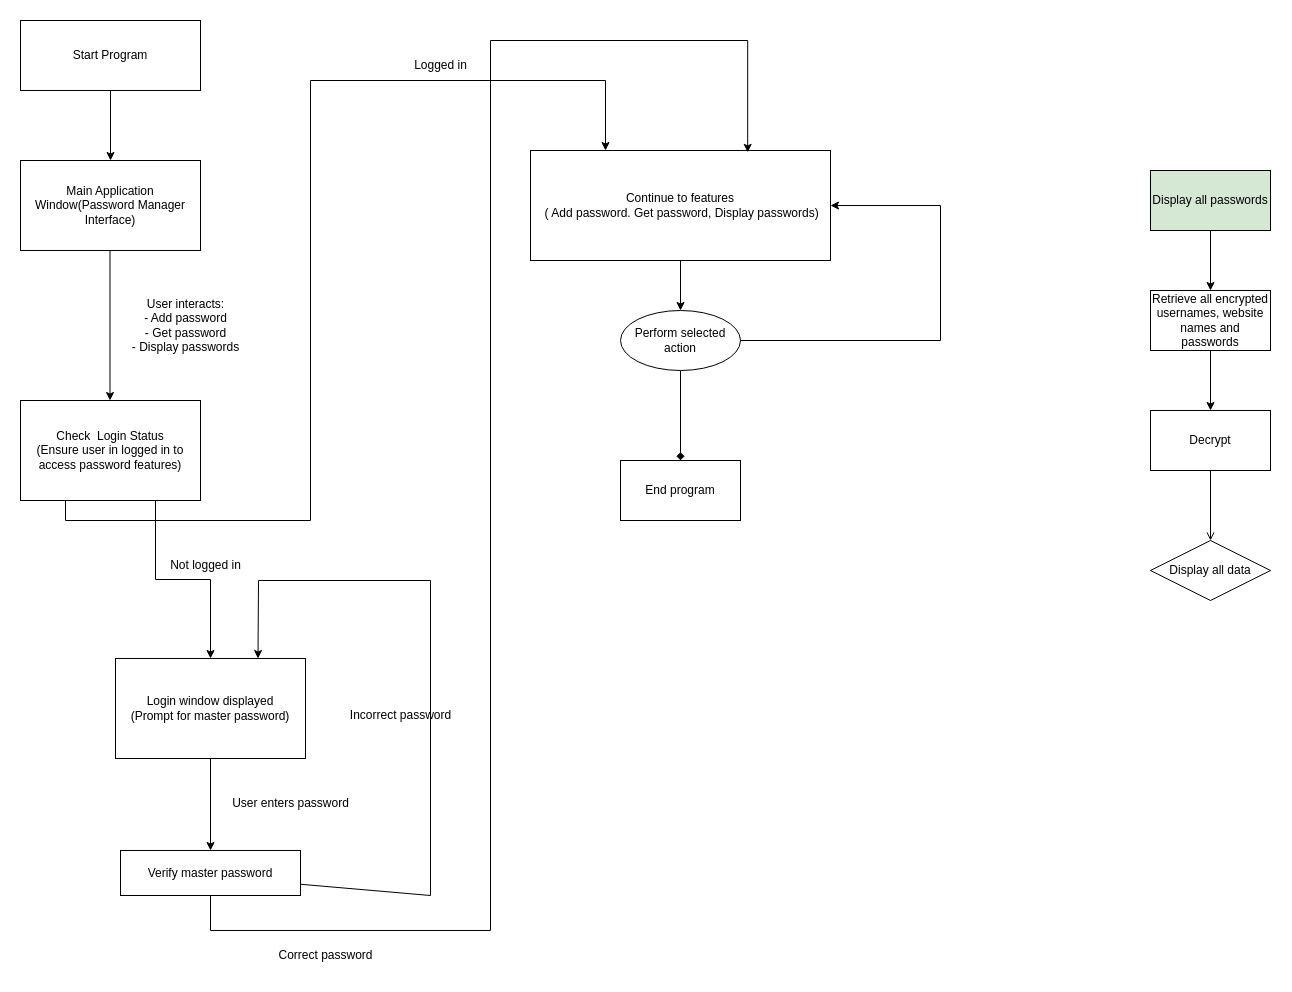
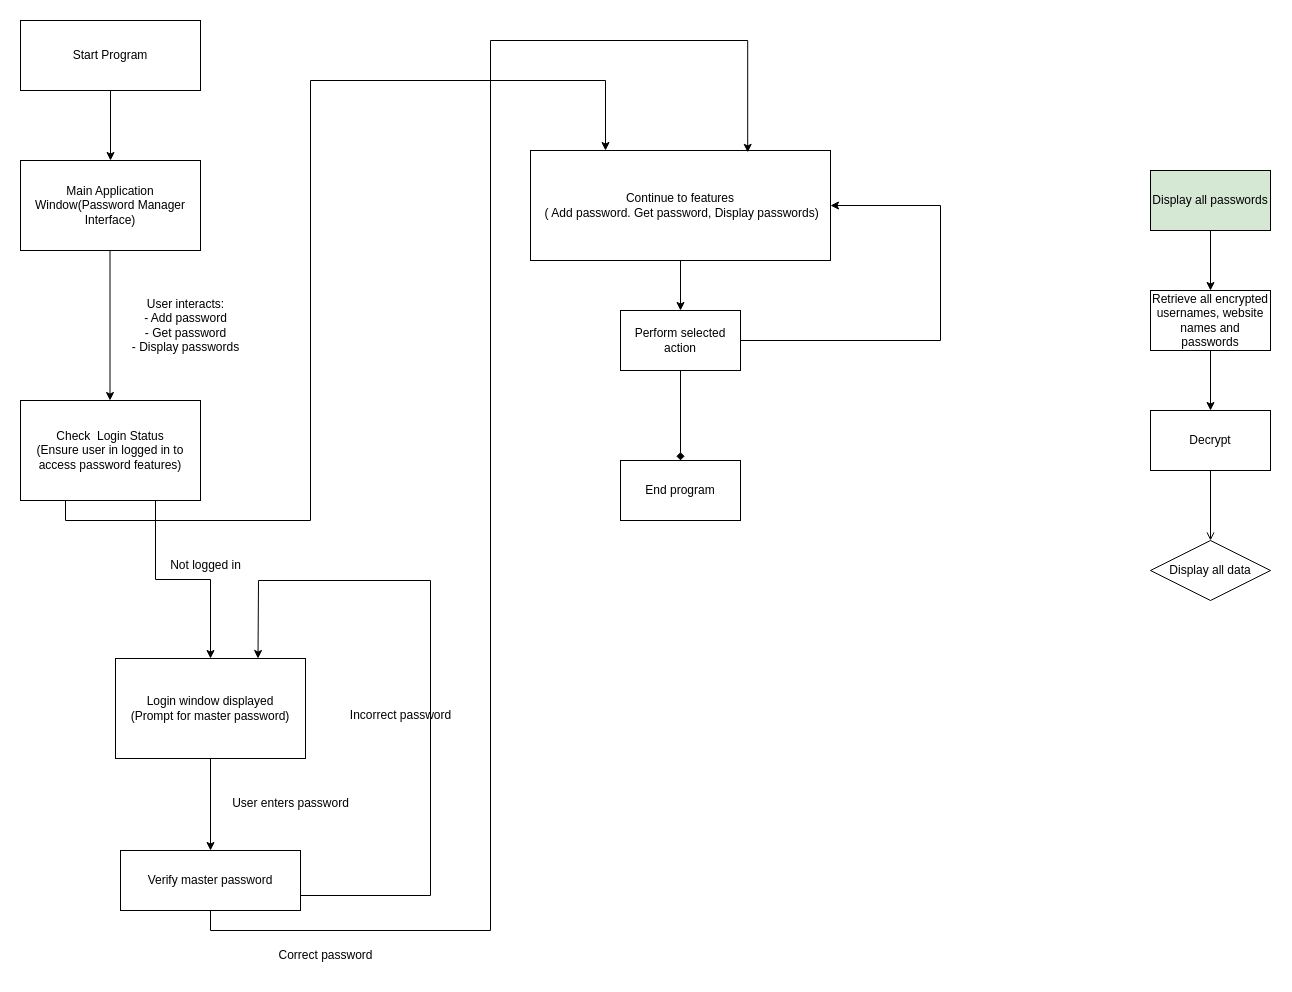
(441, 66) -> none
(681, 341) -> (681, 341)
(211, 873) -> (211, 881)
